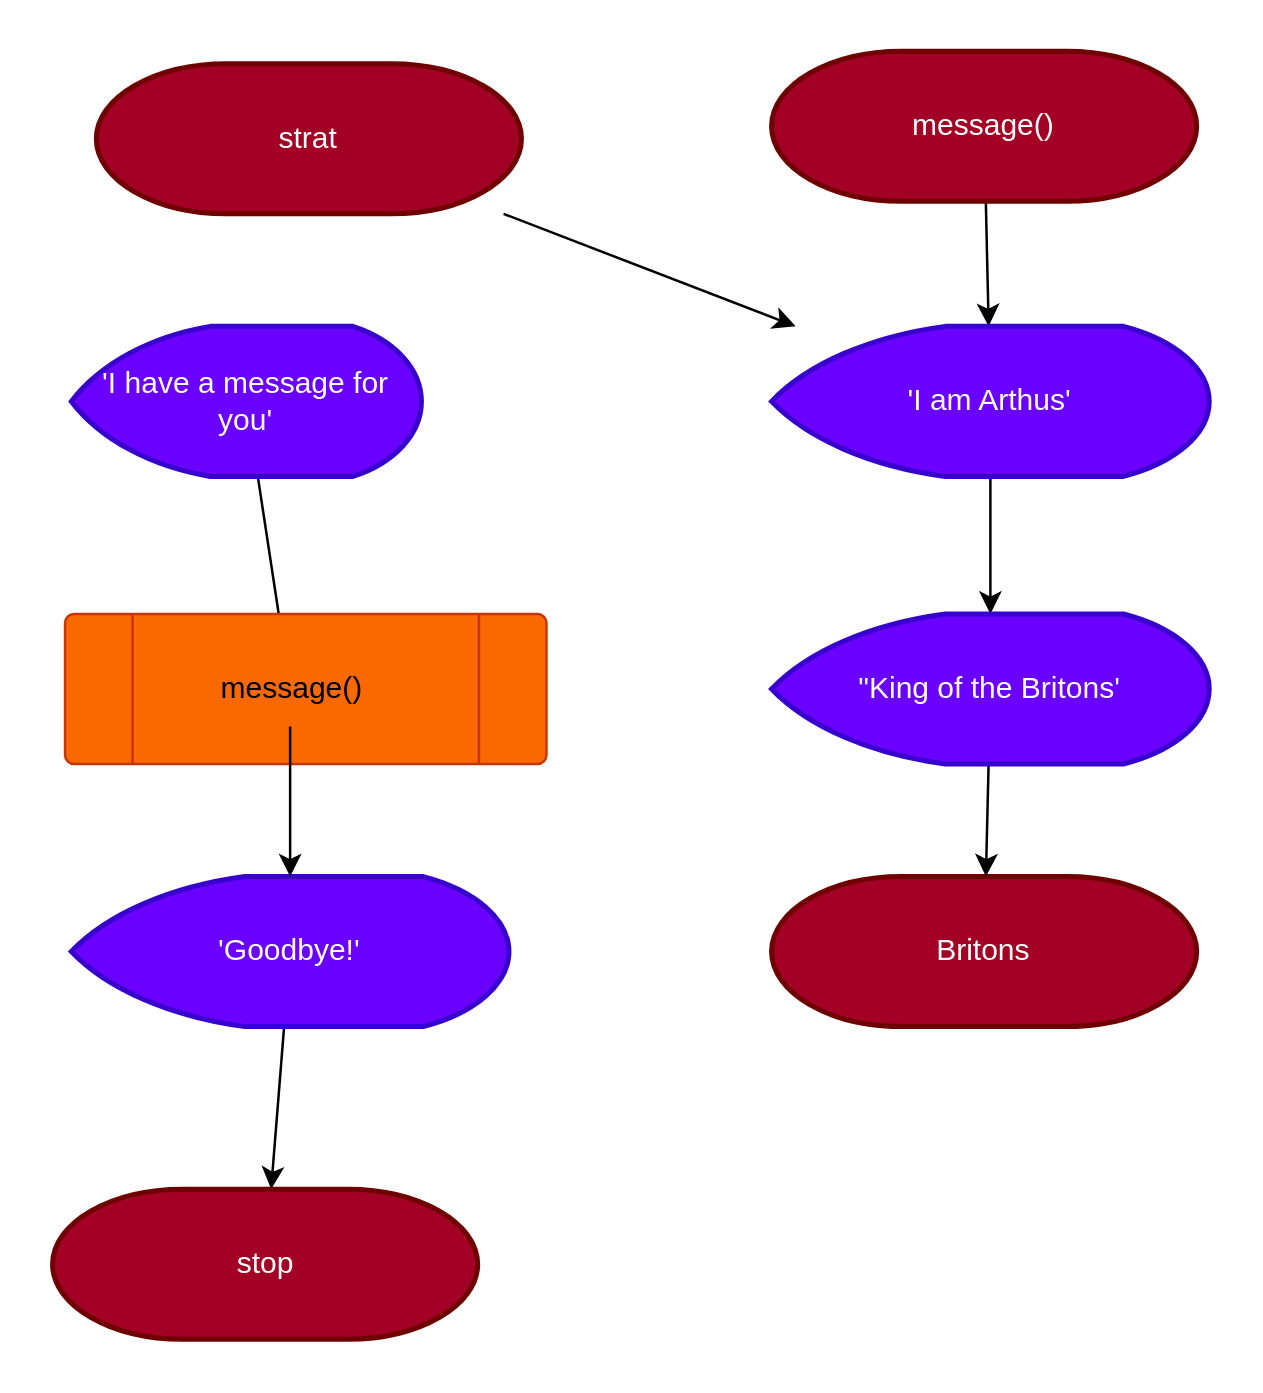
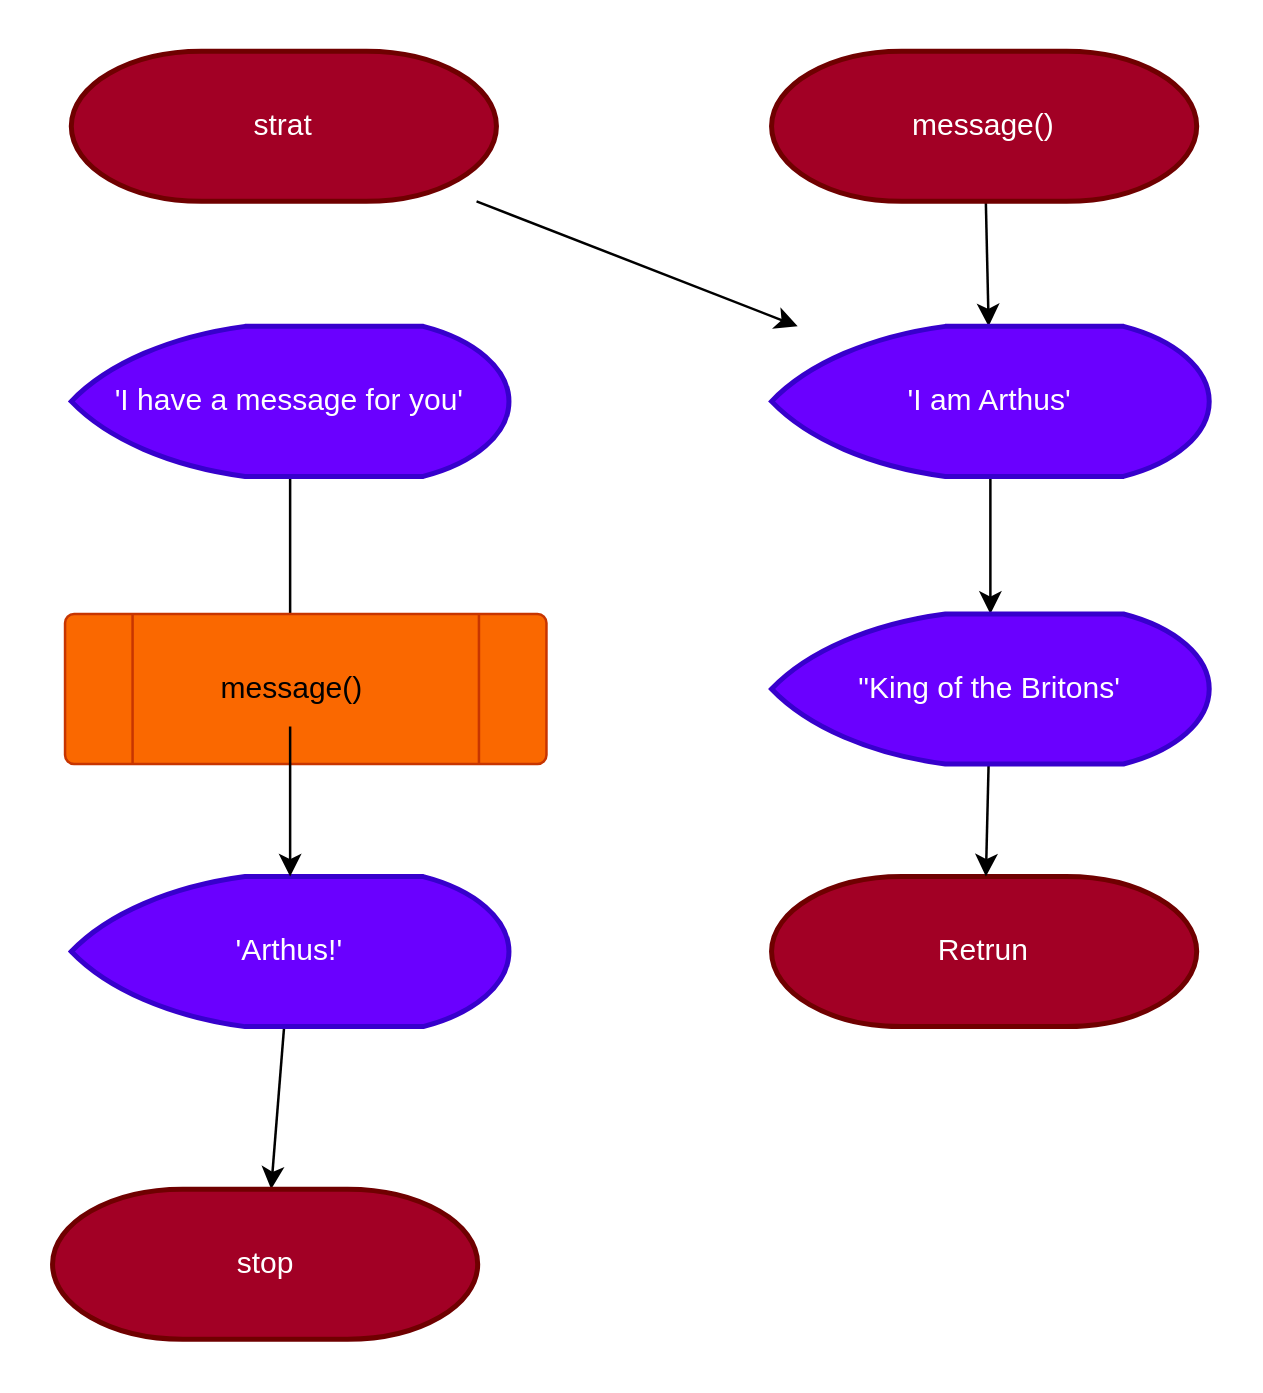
(309, 139) -> (284, 126)
(246, 401) -> (290, 401)
(290, 951) -> (290, 951)
(984, 951) -> (984, 951)
